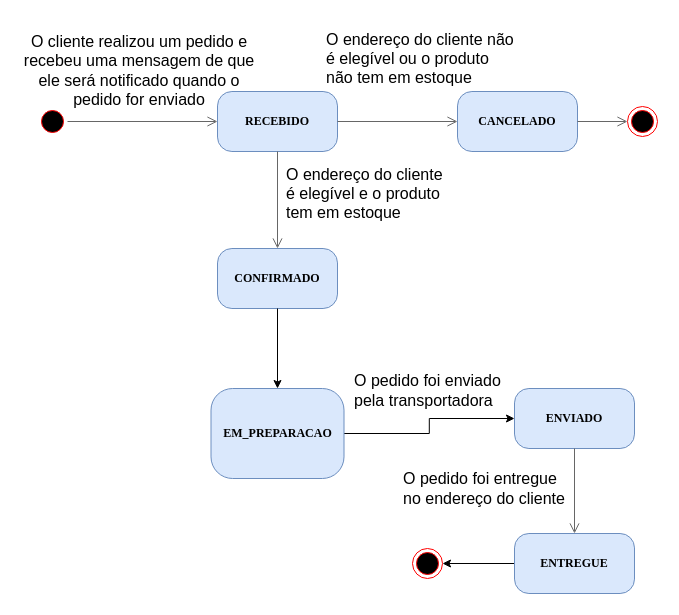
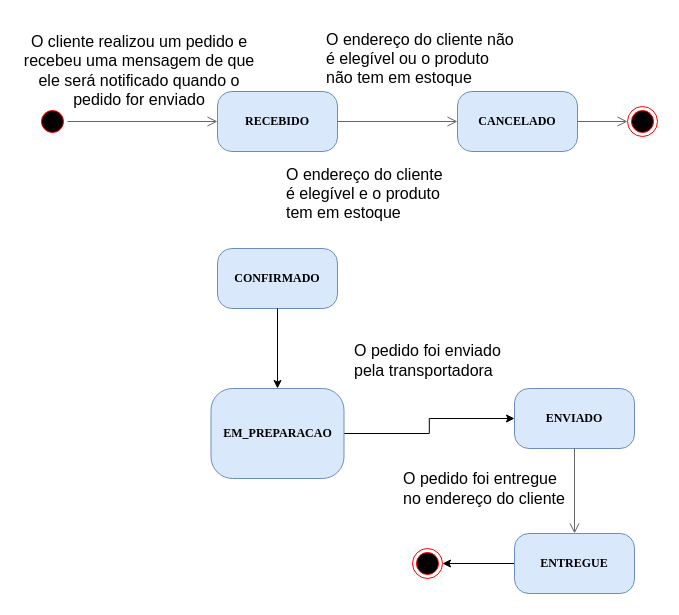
(278, 199) -> none
(433, 390) -> (433, 360)
